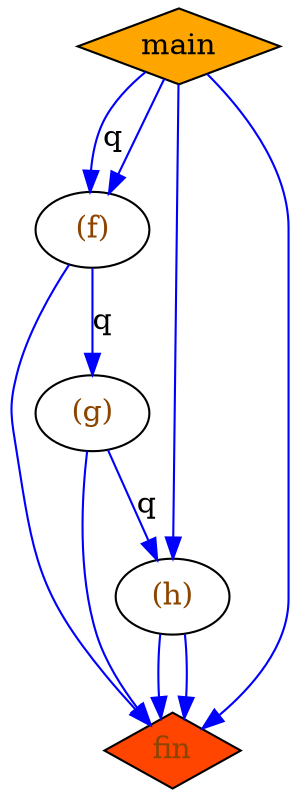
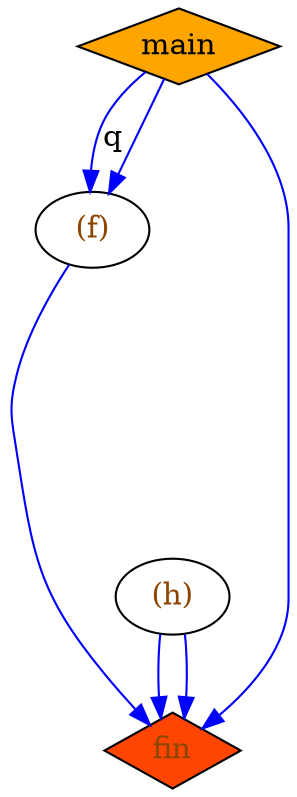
(176, 311) -> none
(92, 413) -> none
